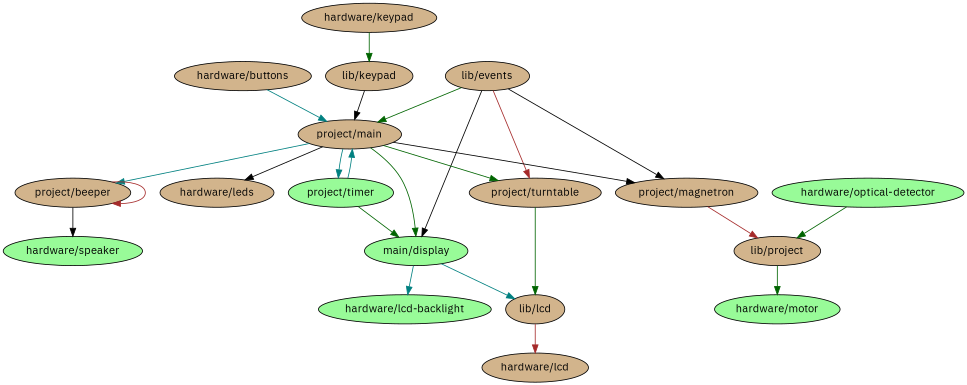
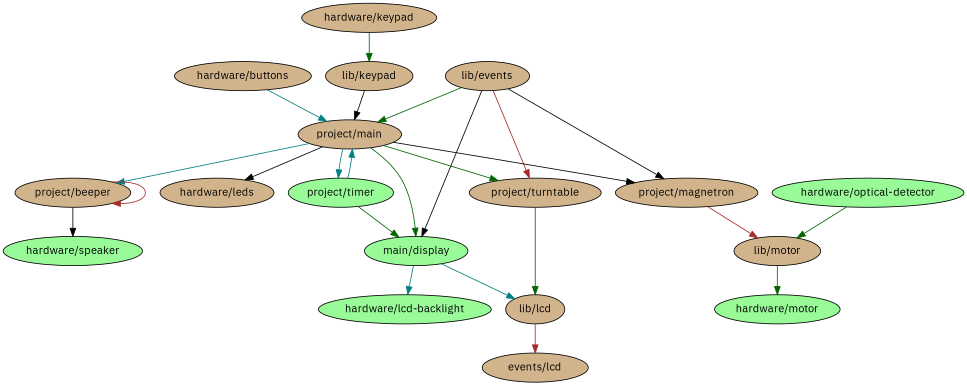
(777, 251) -> (777, 251)
(535, 368) -> (535, 368)
